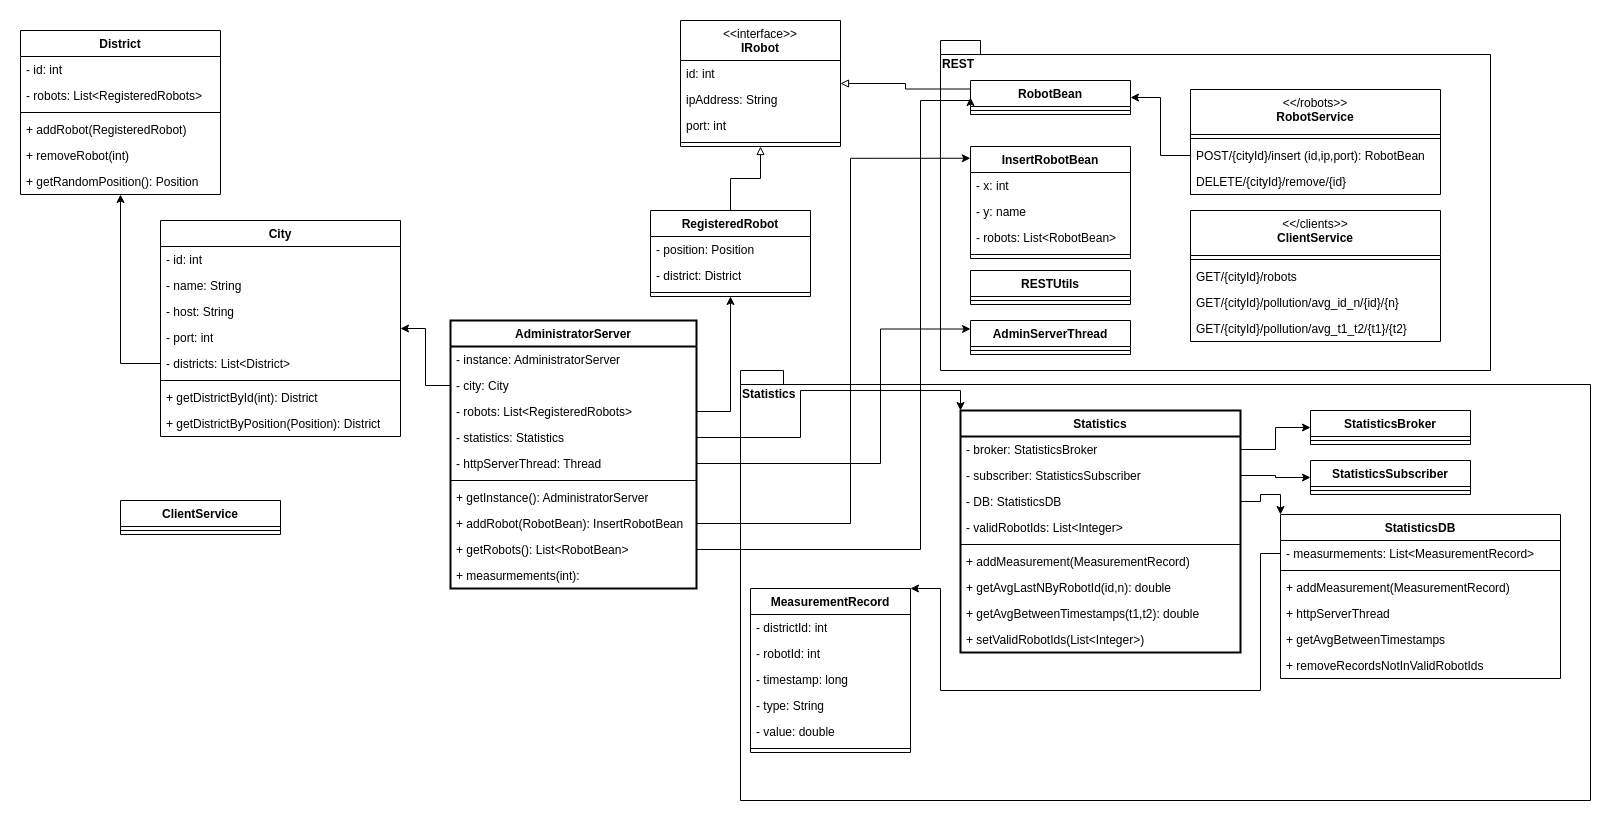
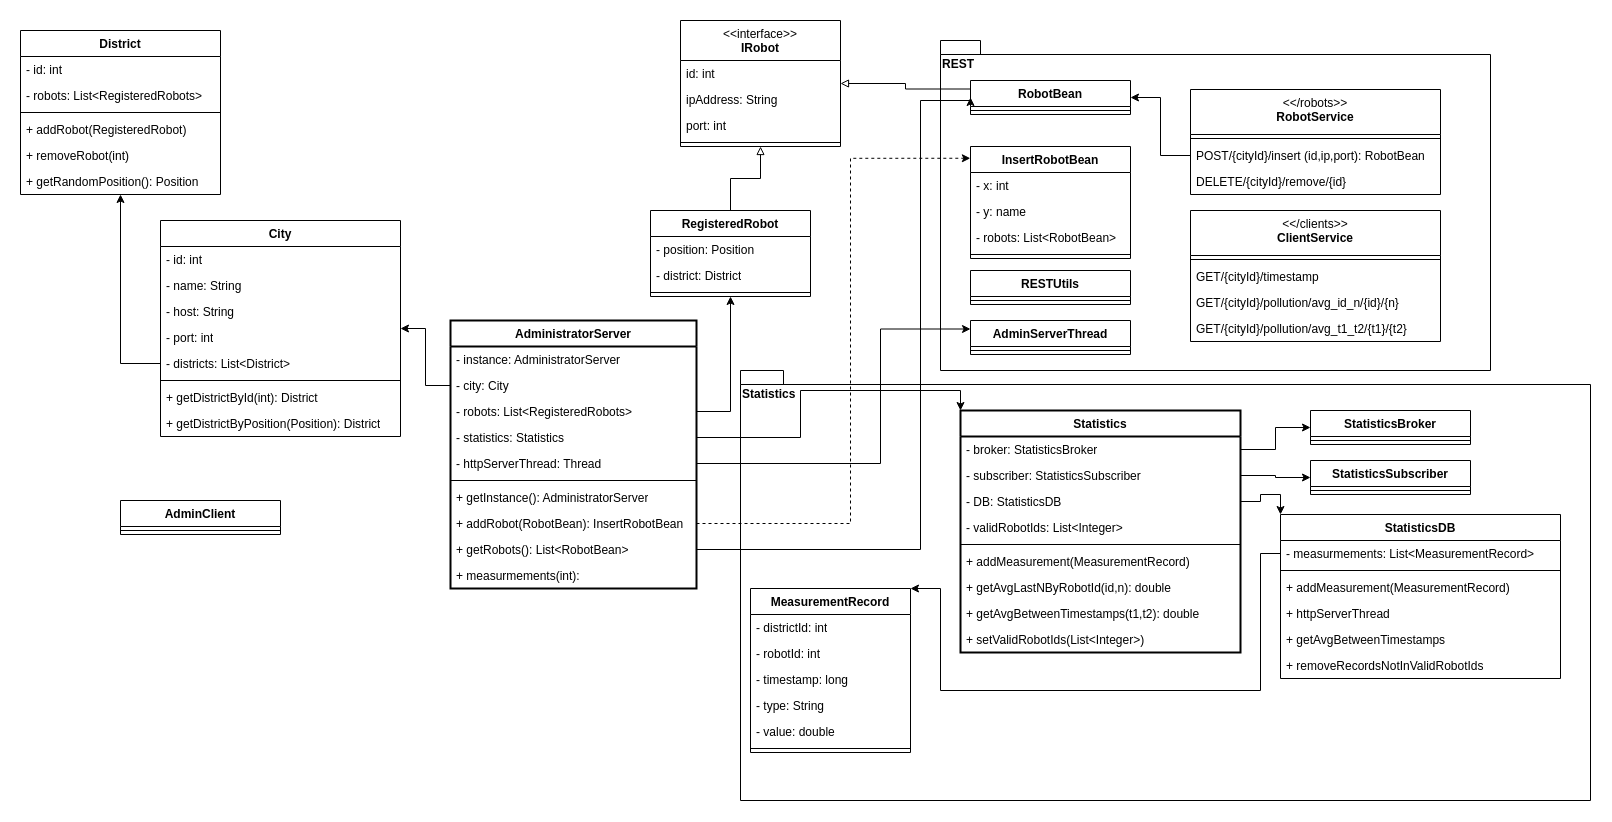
(1259, 278) -> (1267, 278)
(851, 362) -> (851, 362)
(201, 515) -> (201, 515)
